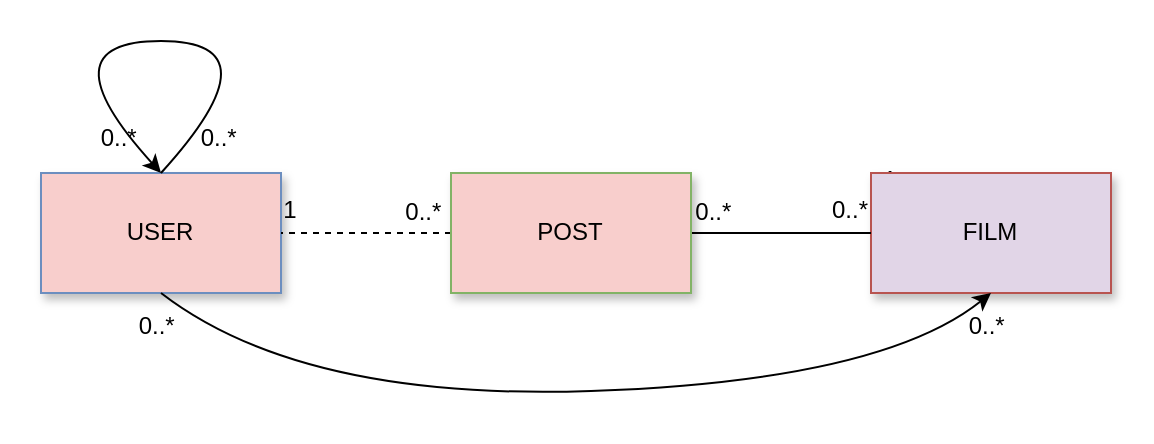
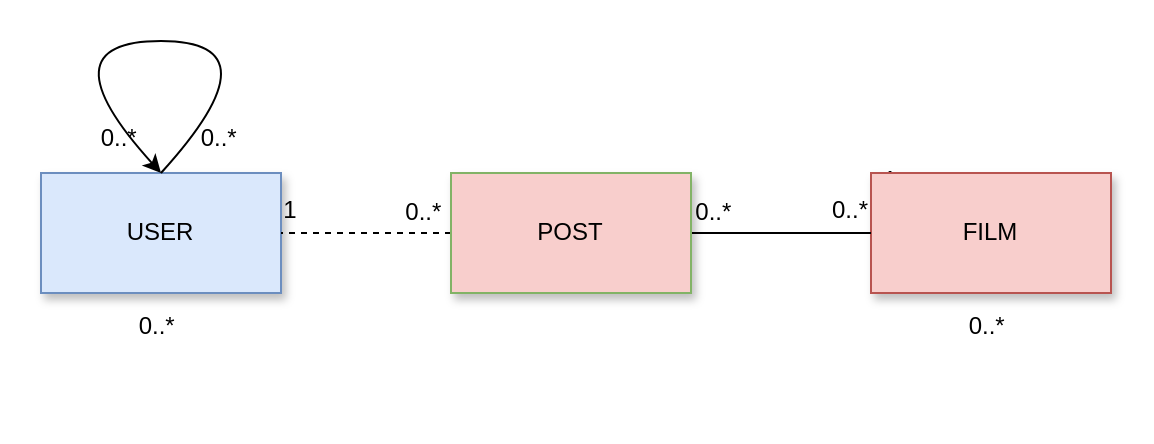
(161, 233) -> (161, 233)
(991, 233) -> (991, 233)
(570, 391) -> none
